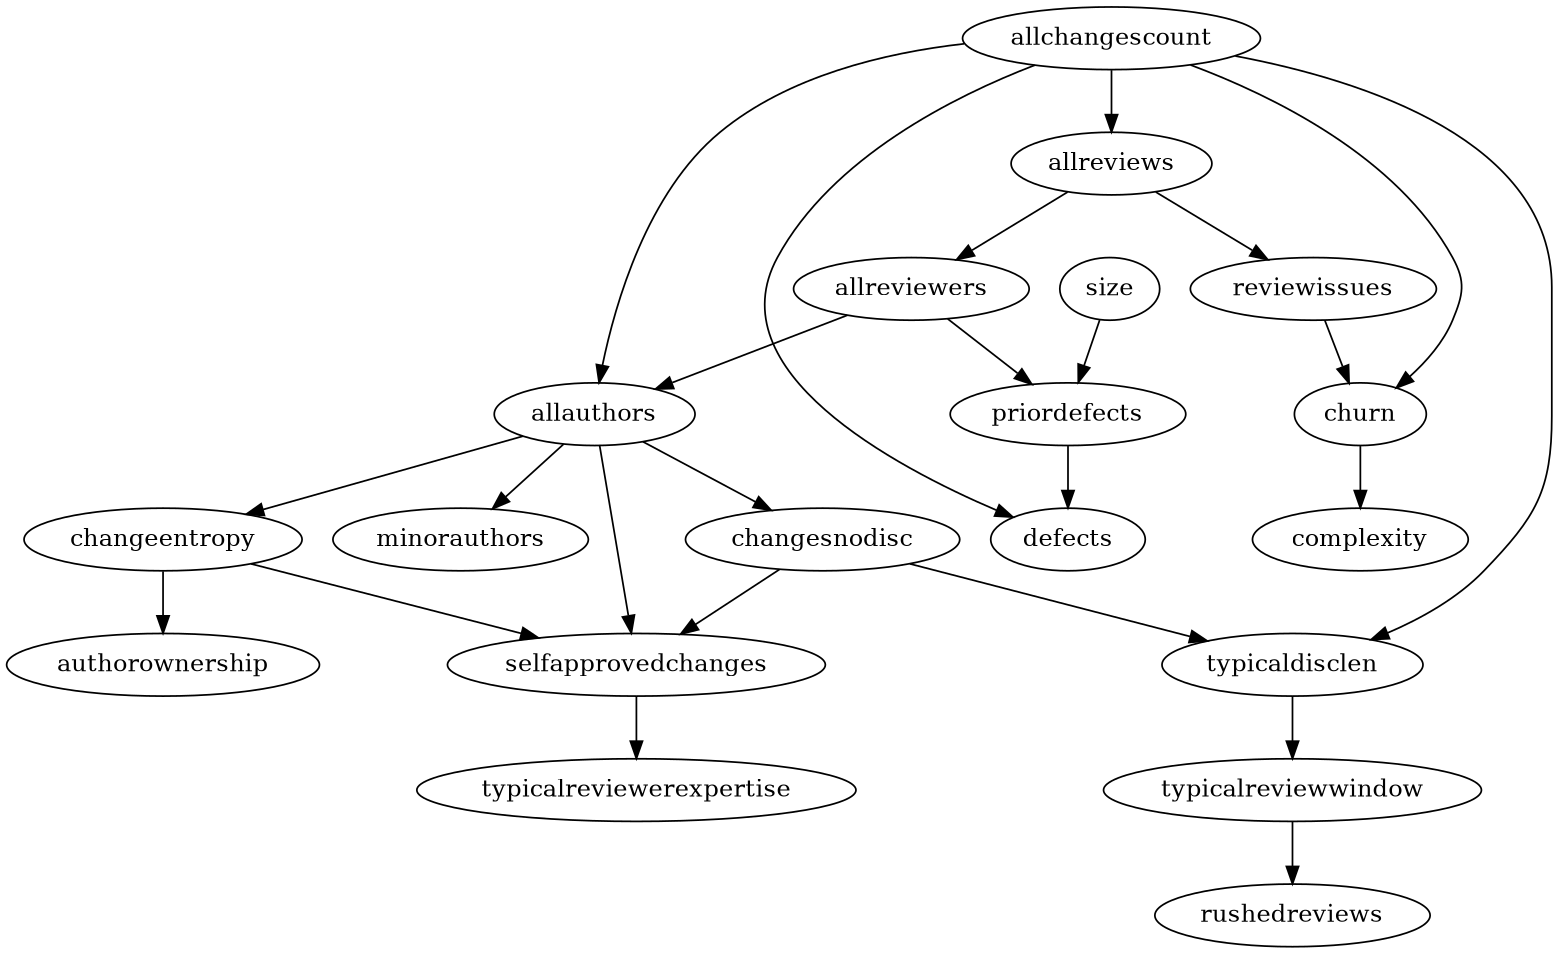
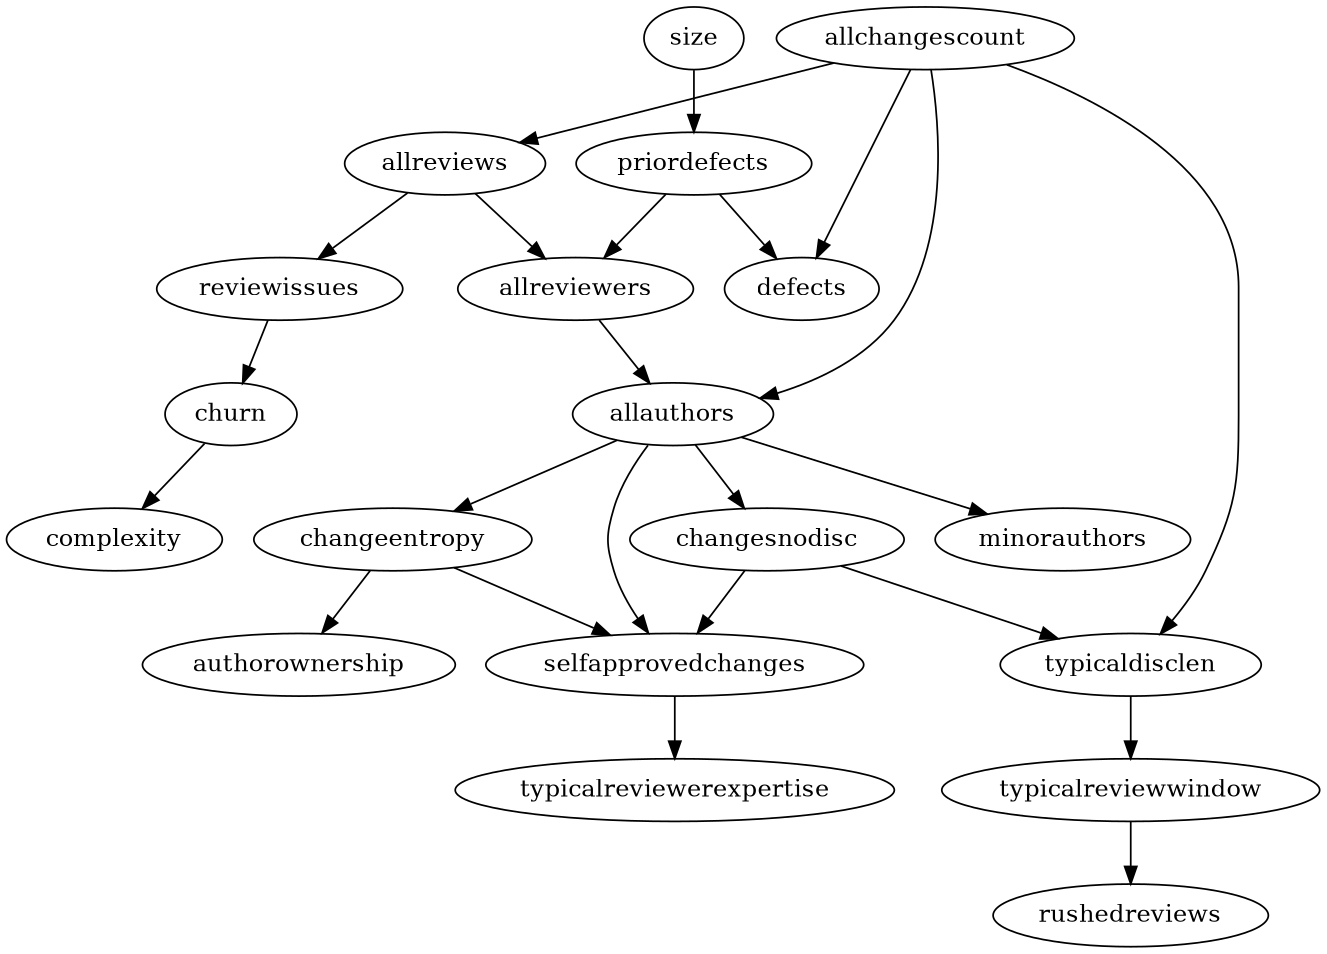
(1392, 182) -> none
(983, 346) -> (641, 219)
